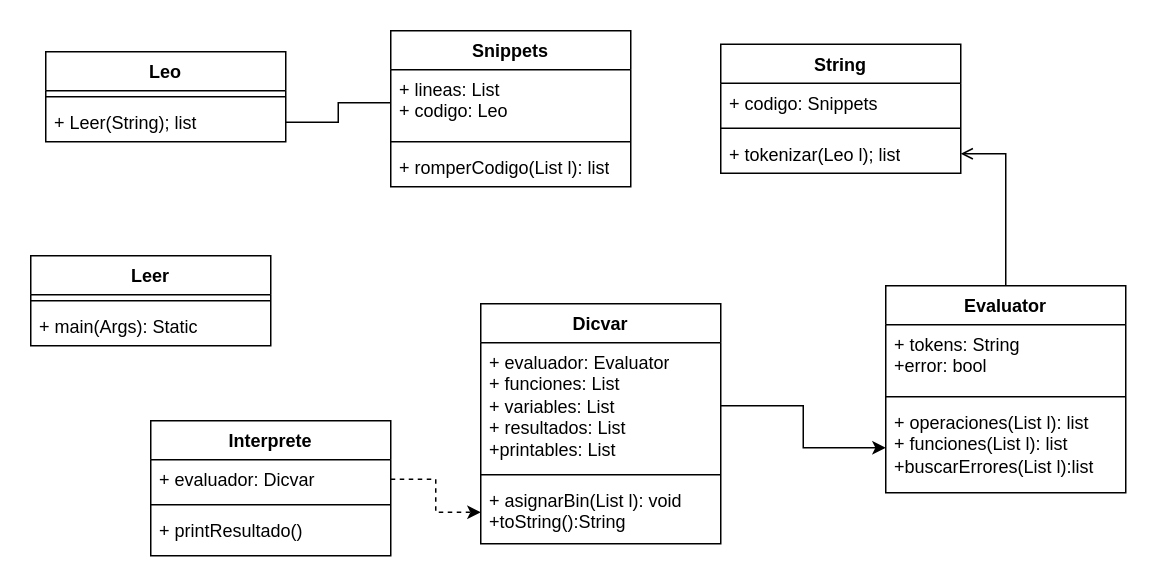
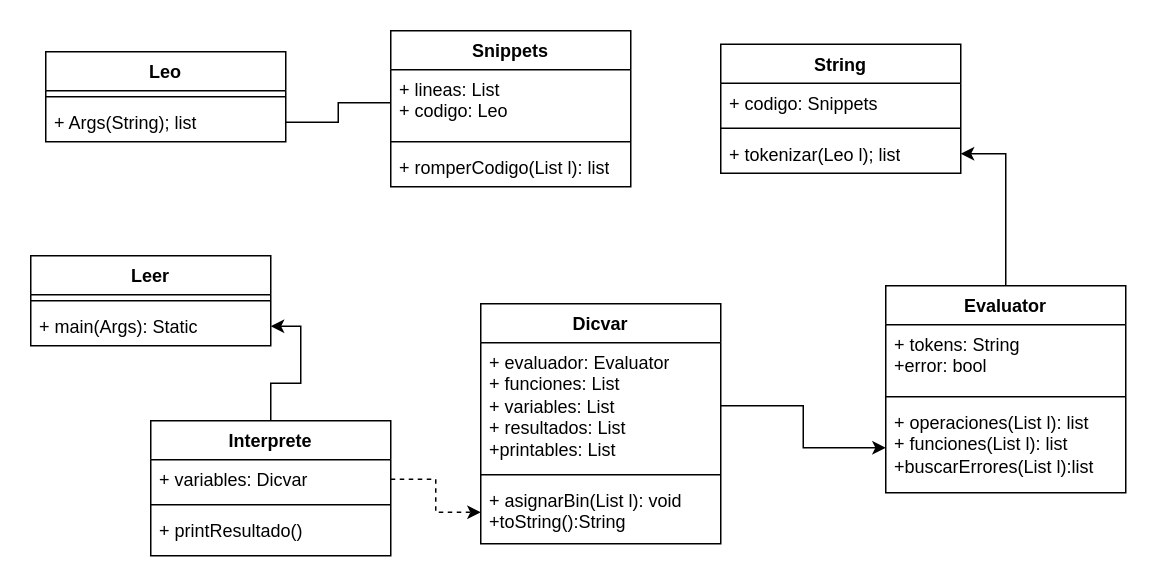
(142, 124) -> (142, 124)
(969, 154) -> (972, 154)
none -> (301, 378)
(244, 481) -> (241, 481)
